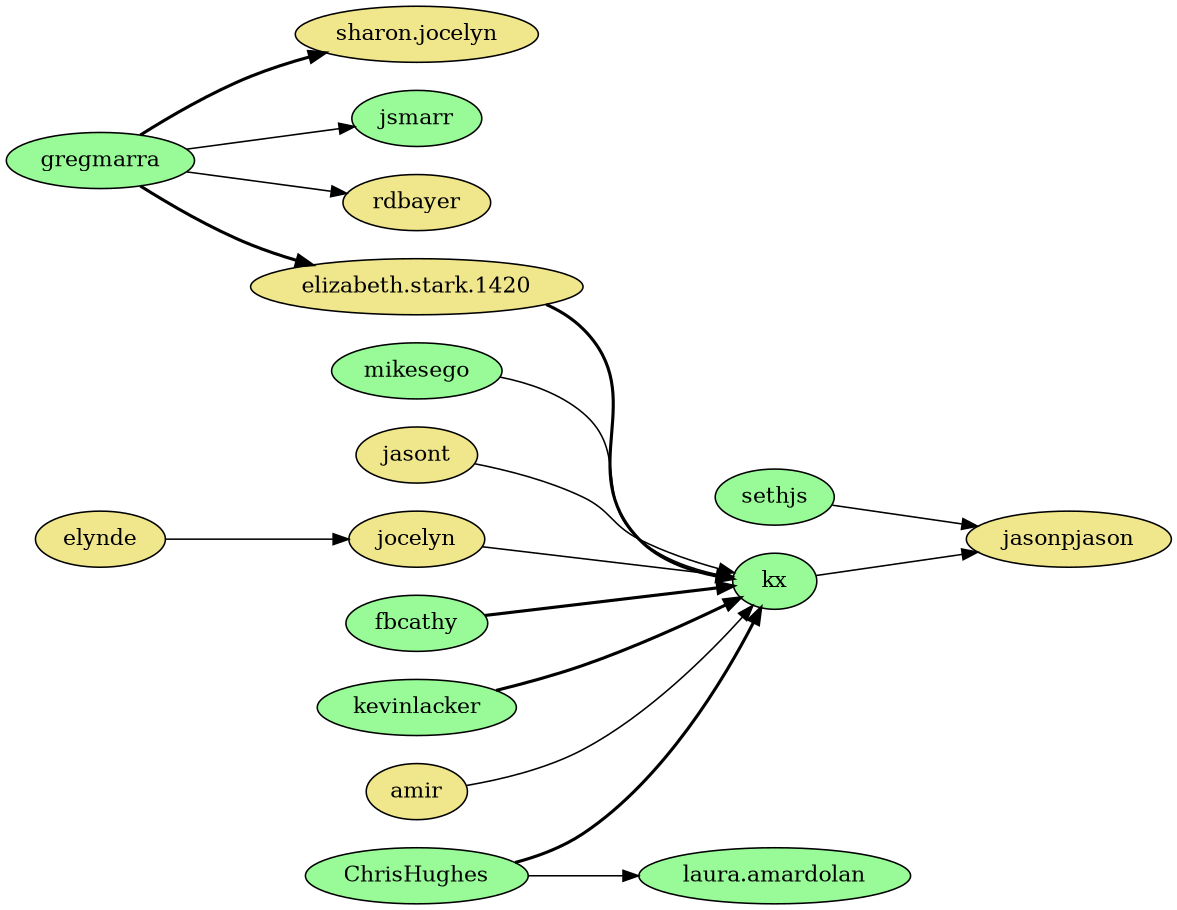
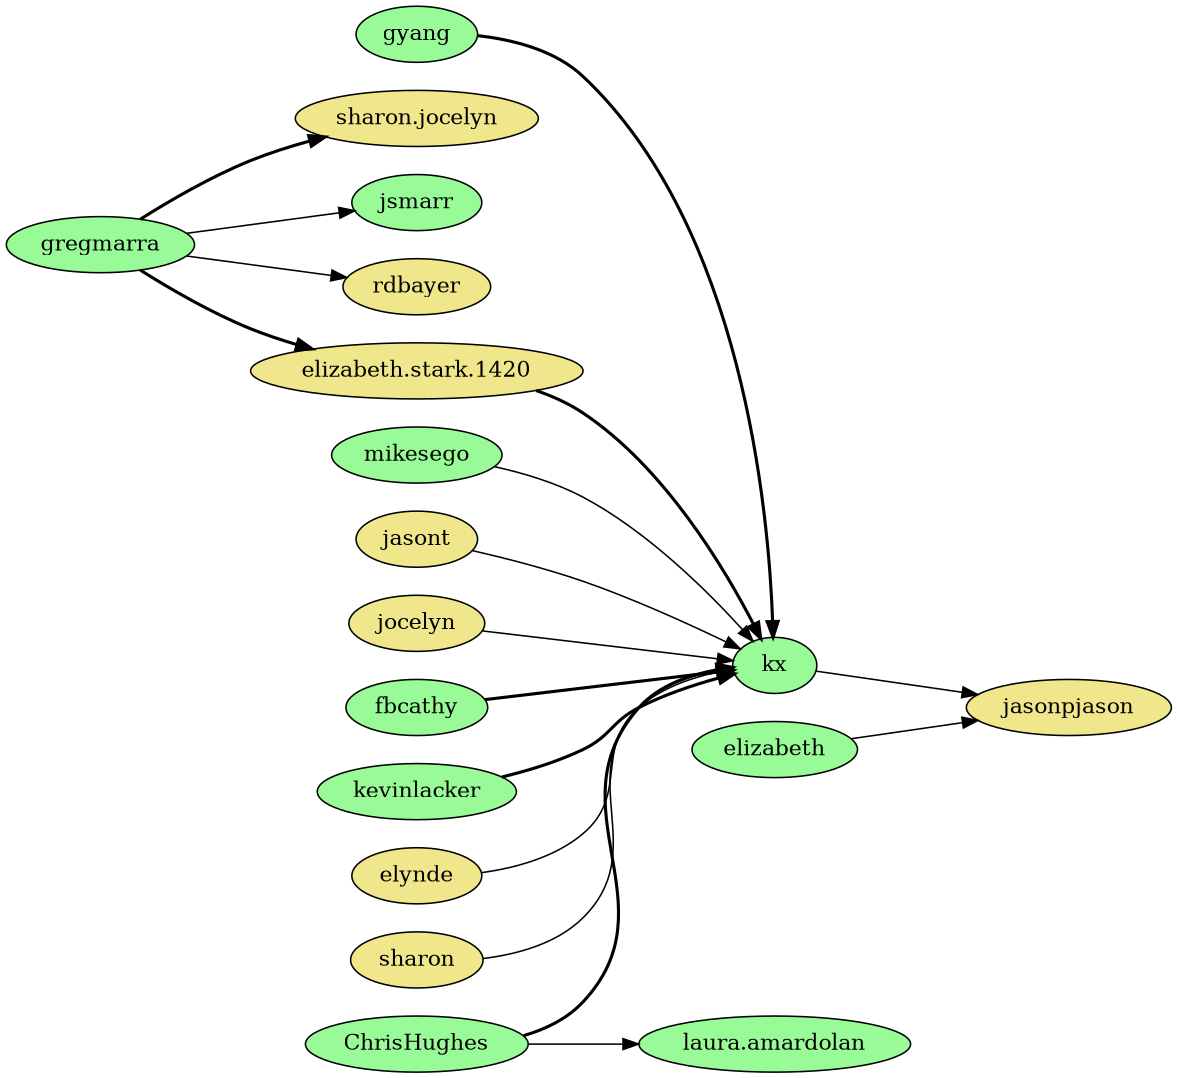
none -> (417, 34)
(775, 497) -> (775, 750)
(249, 539) -> (594, 821)
(417, 792) -> (417, 960)
